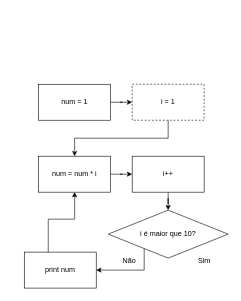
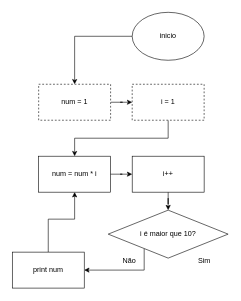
none -> (168, 36)
none -> (75, 57)
(75, 102) -> (75, 102)
(60, 270) -> (48, 270)
